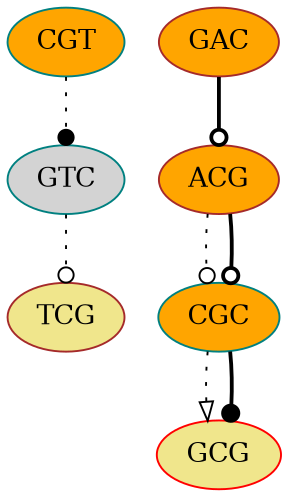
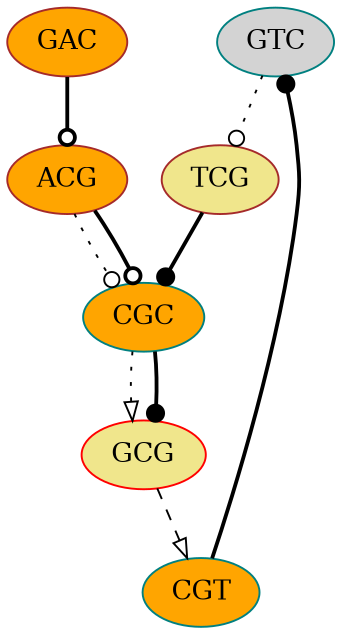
(66, 103) -> (276, 328)
none -> (186, 241)
none -> (168, 514)
